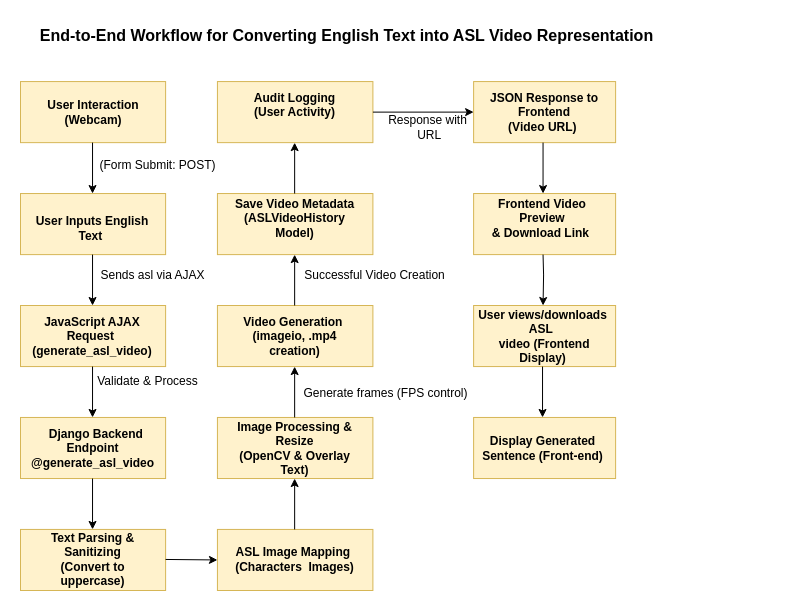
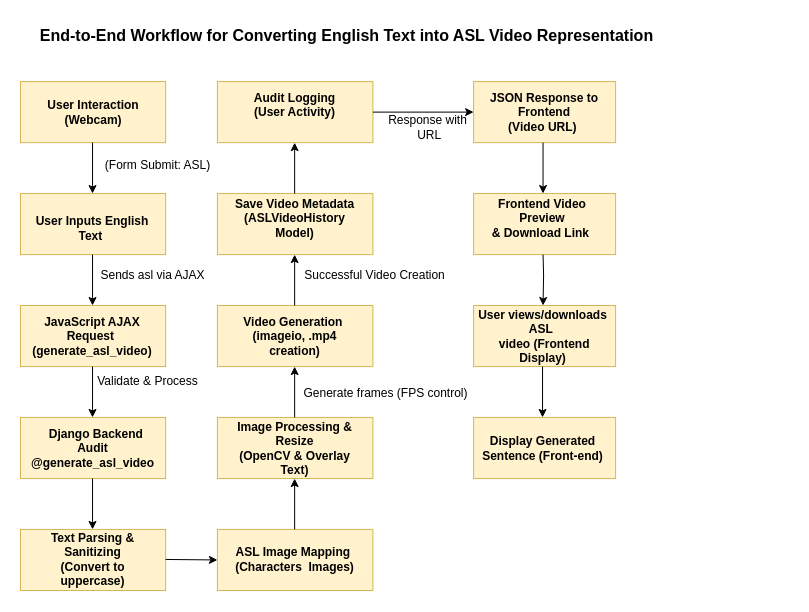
(158, 166) -> (158, 166)
(93, 449) -> (93, 449)
